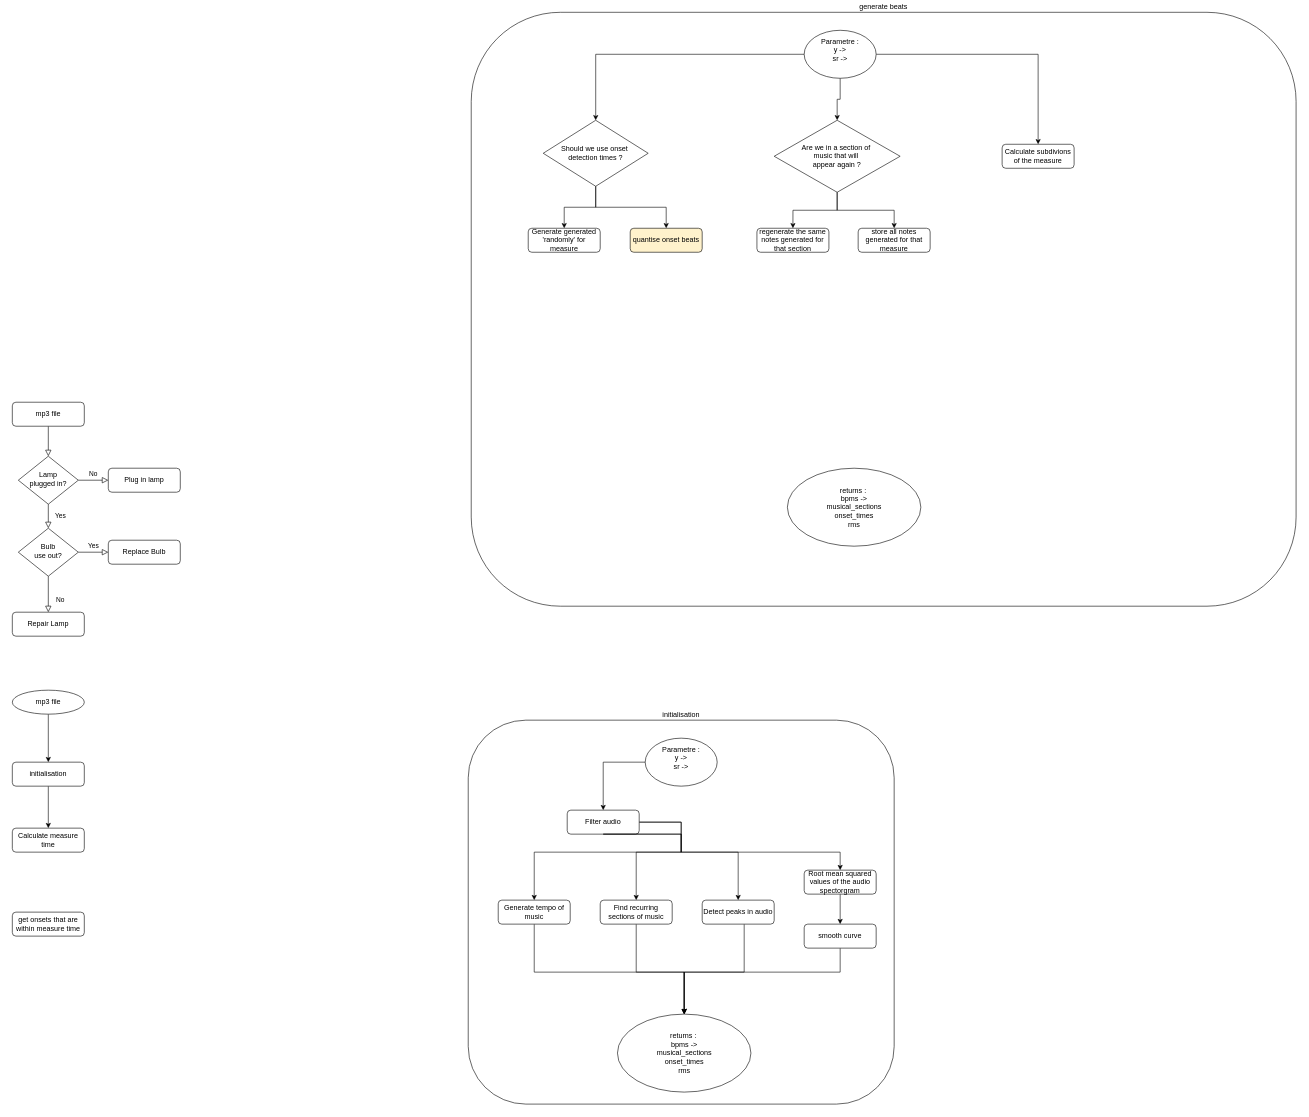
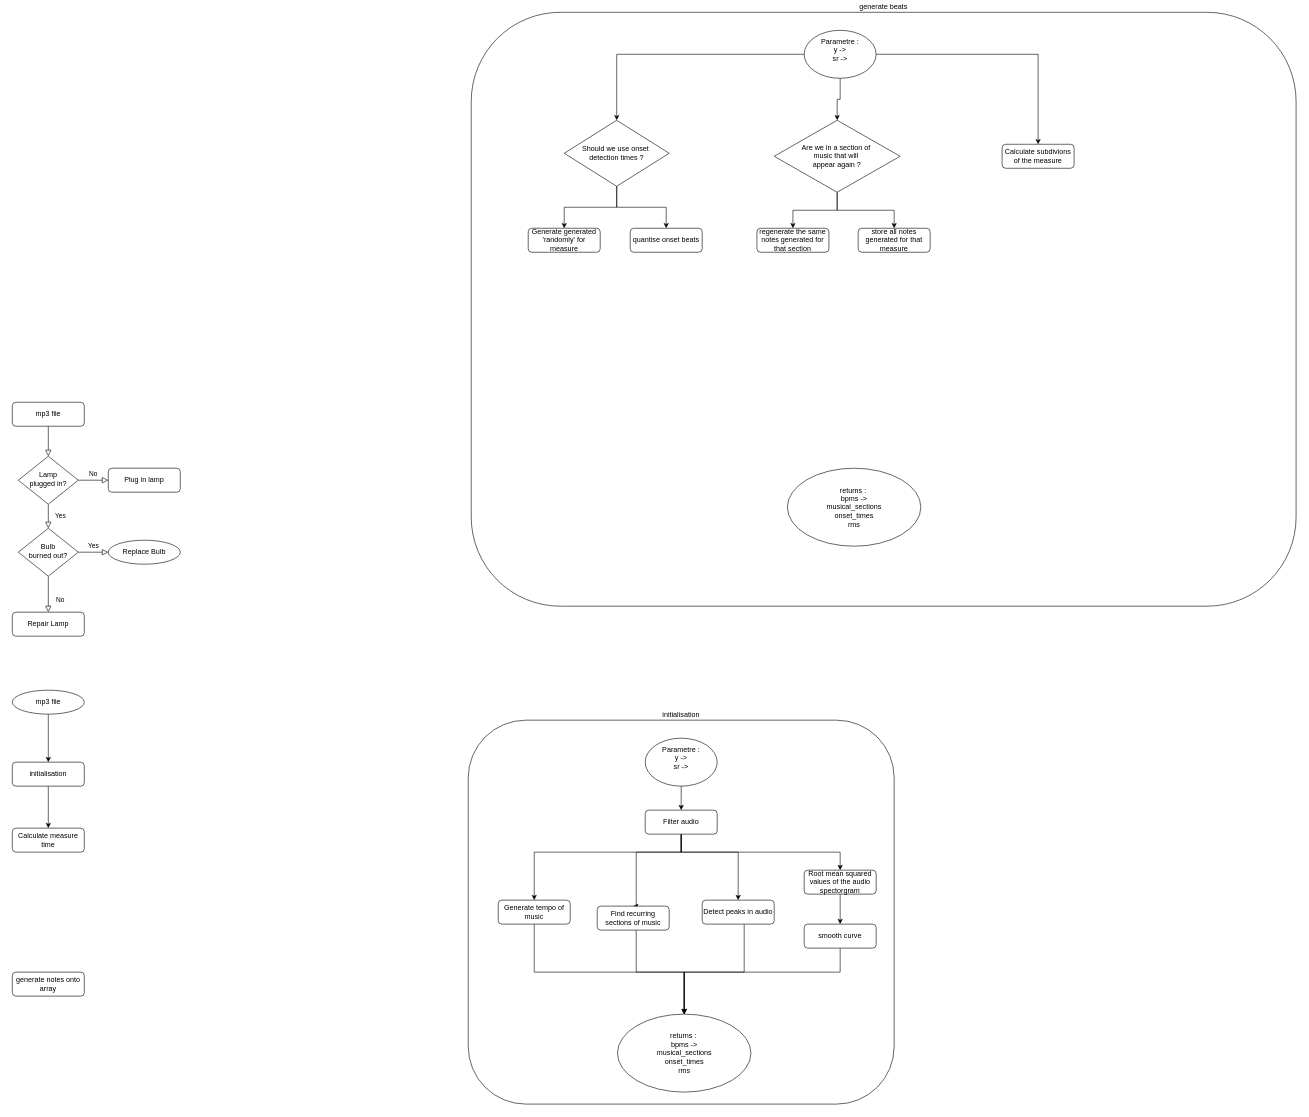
(596, 153) -> (617, 153)
(666, 240) -> (666, 240)
(48, 551) -> (48, 551)
(144, 552) -> (144, 552)
(603, 822) -> (681, 822)
(636, 912) -> (633, 918)
(48, 924) -> none
none -> (48, 984)
